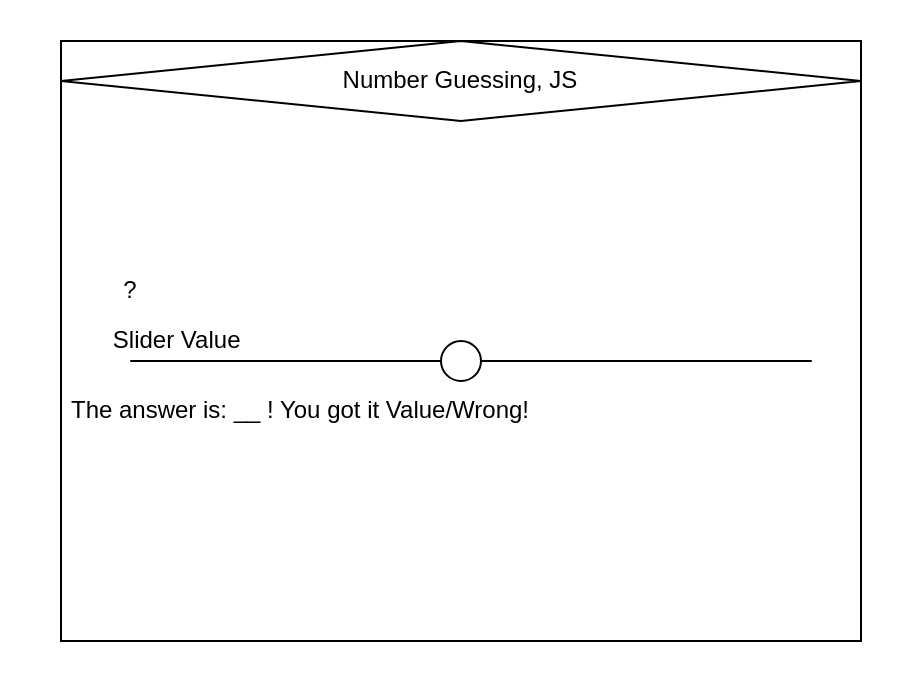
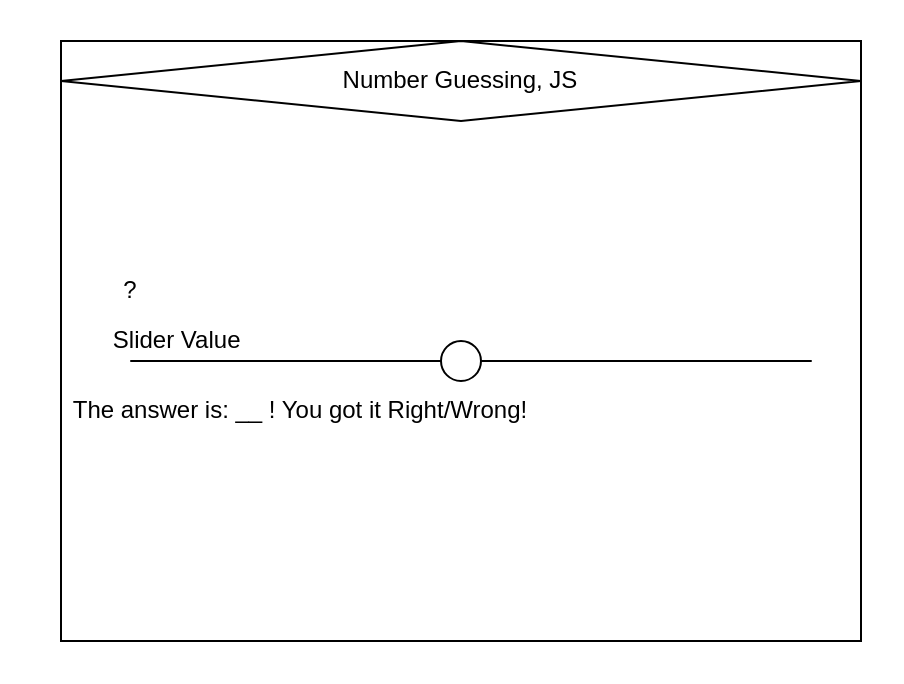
(301, 411) -> (301, 411)
